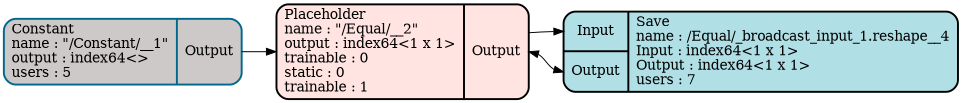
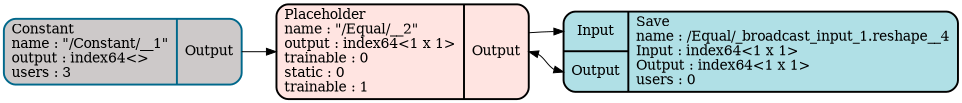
(42, 73) -> (42, 73)
(666, 80) -> (666, 80)
